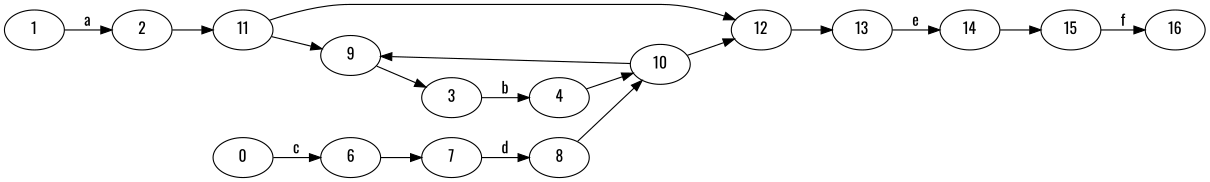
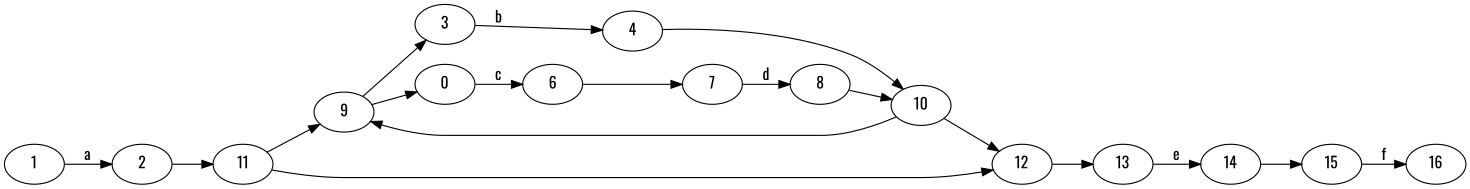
none -> (389, 100)
